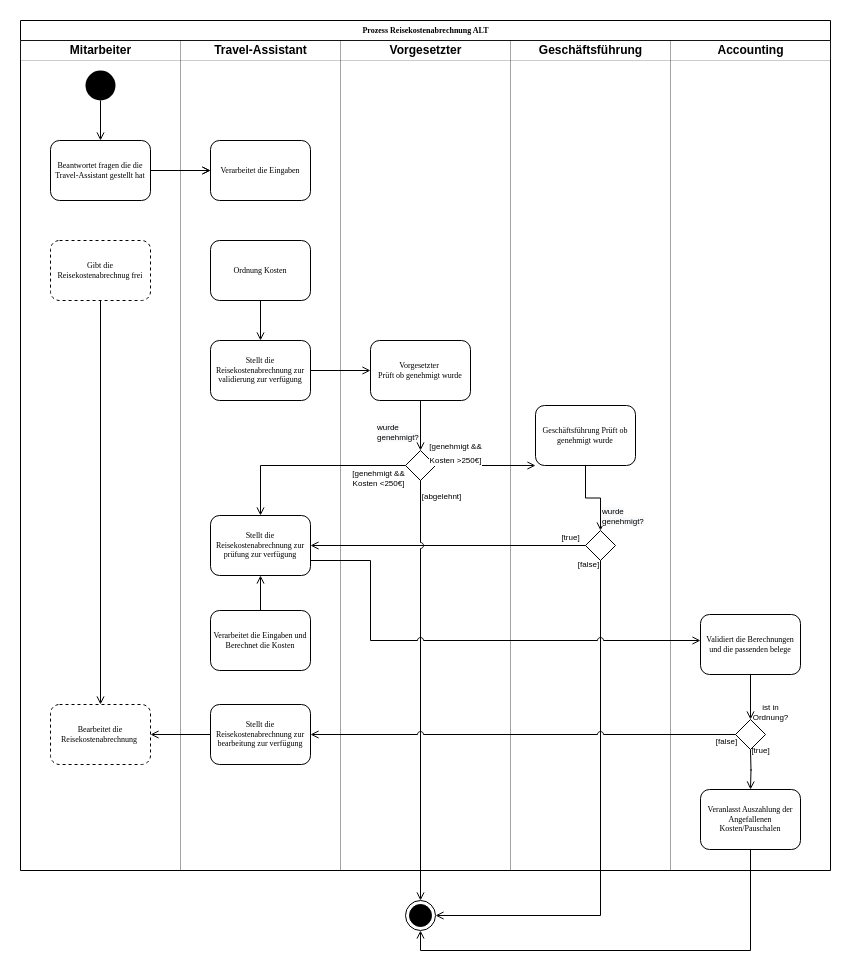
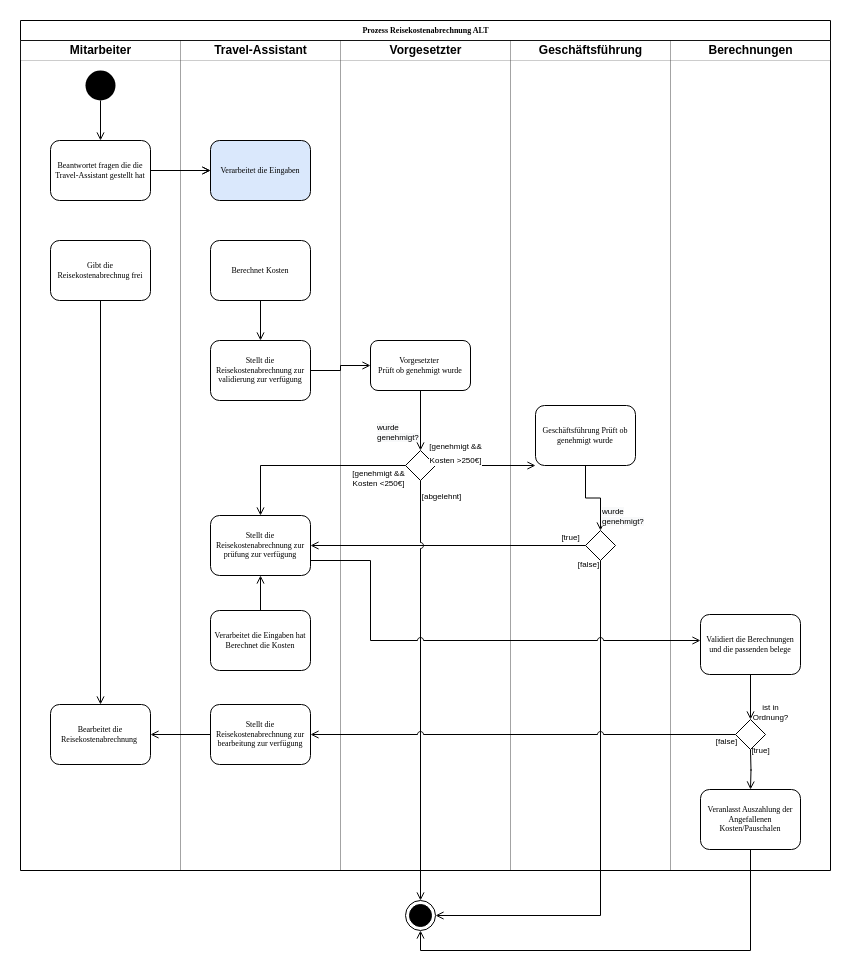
(751, 51) -> (751, 51)
(261, 171) -> (261, 171)
(101, 271) -> (101, 271)
(261, 271) -> (261, 271)
(421, 371) -> (421, 366)
(261, 641) -> (261, 641)
(101, 735) -> (101, 735)
